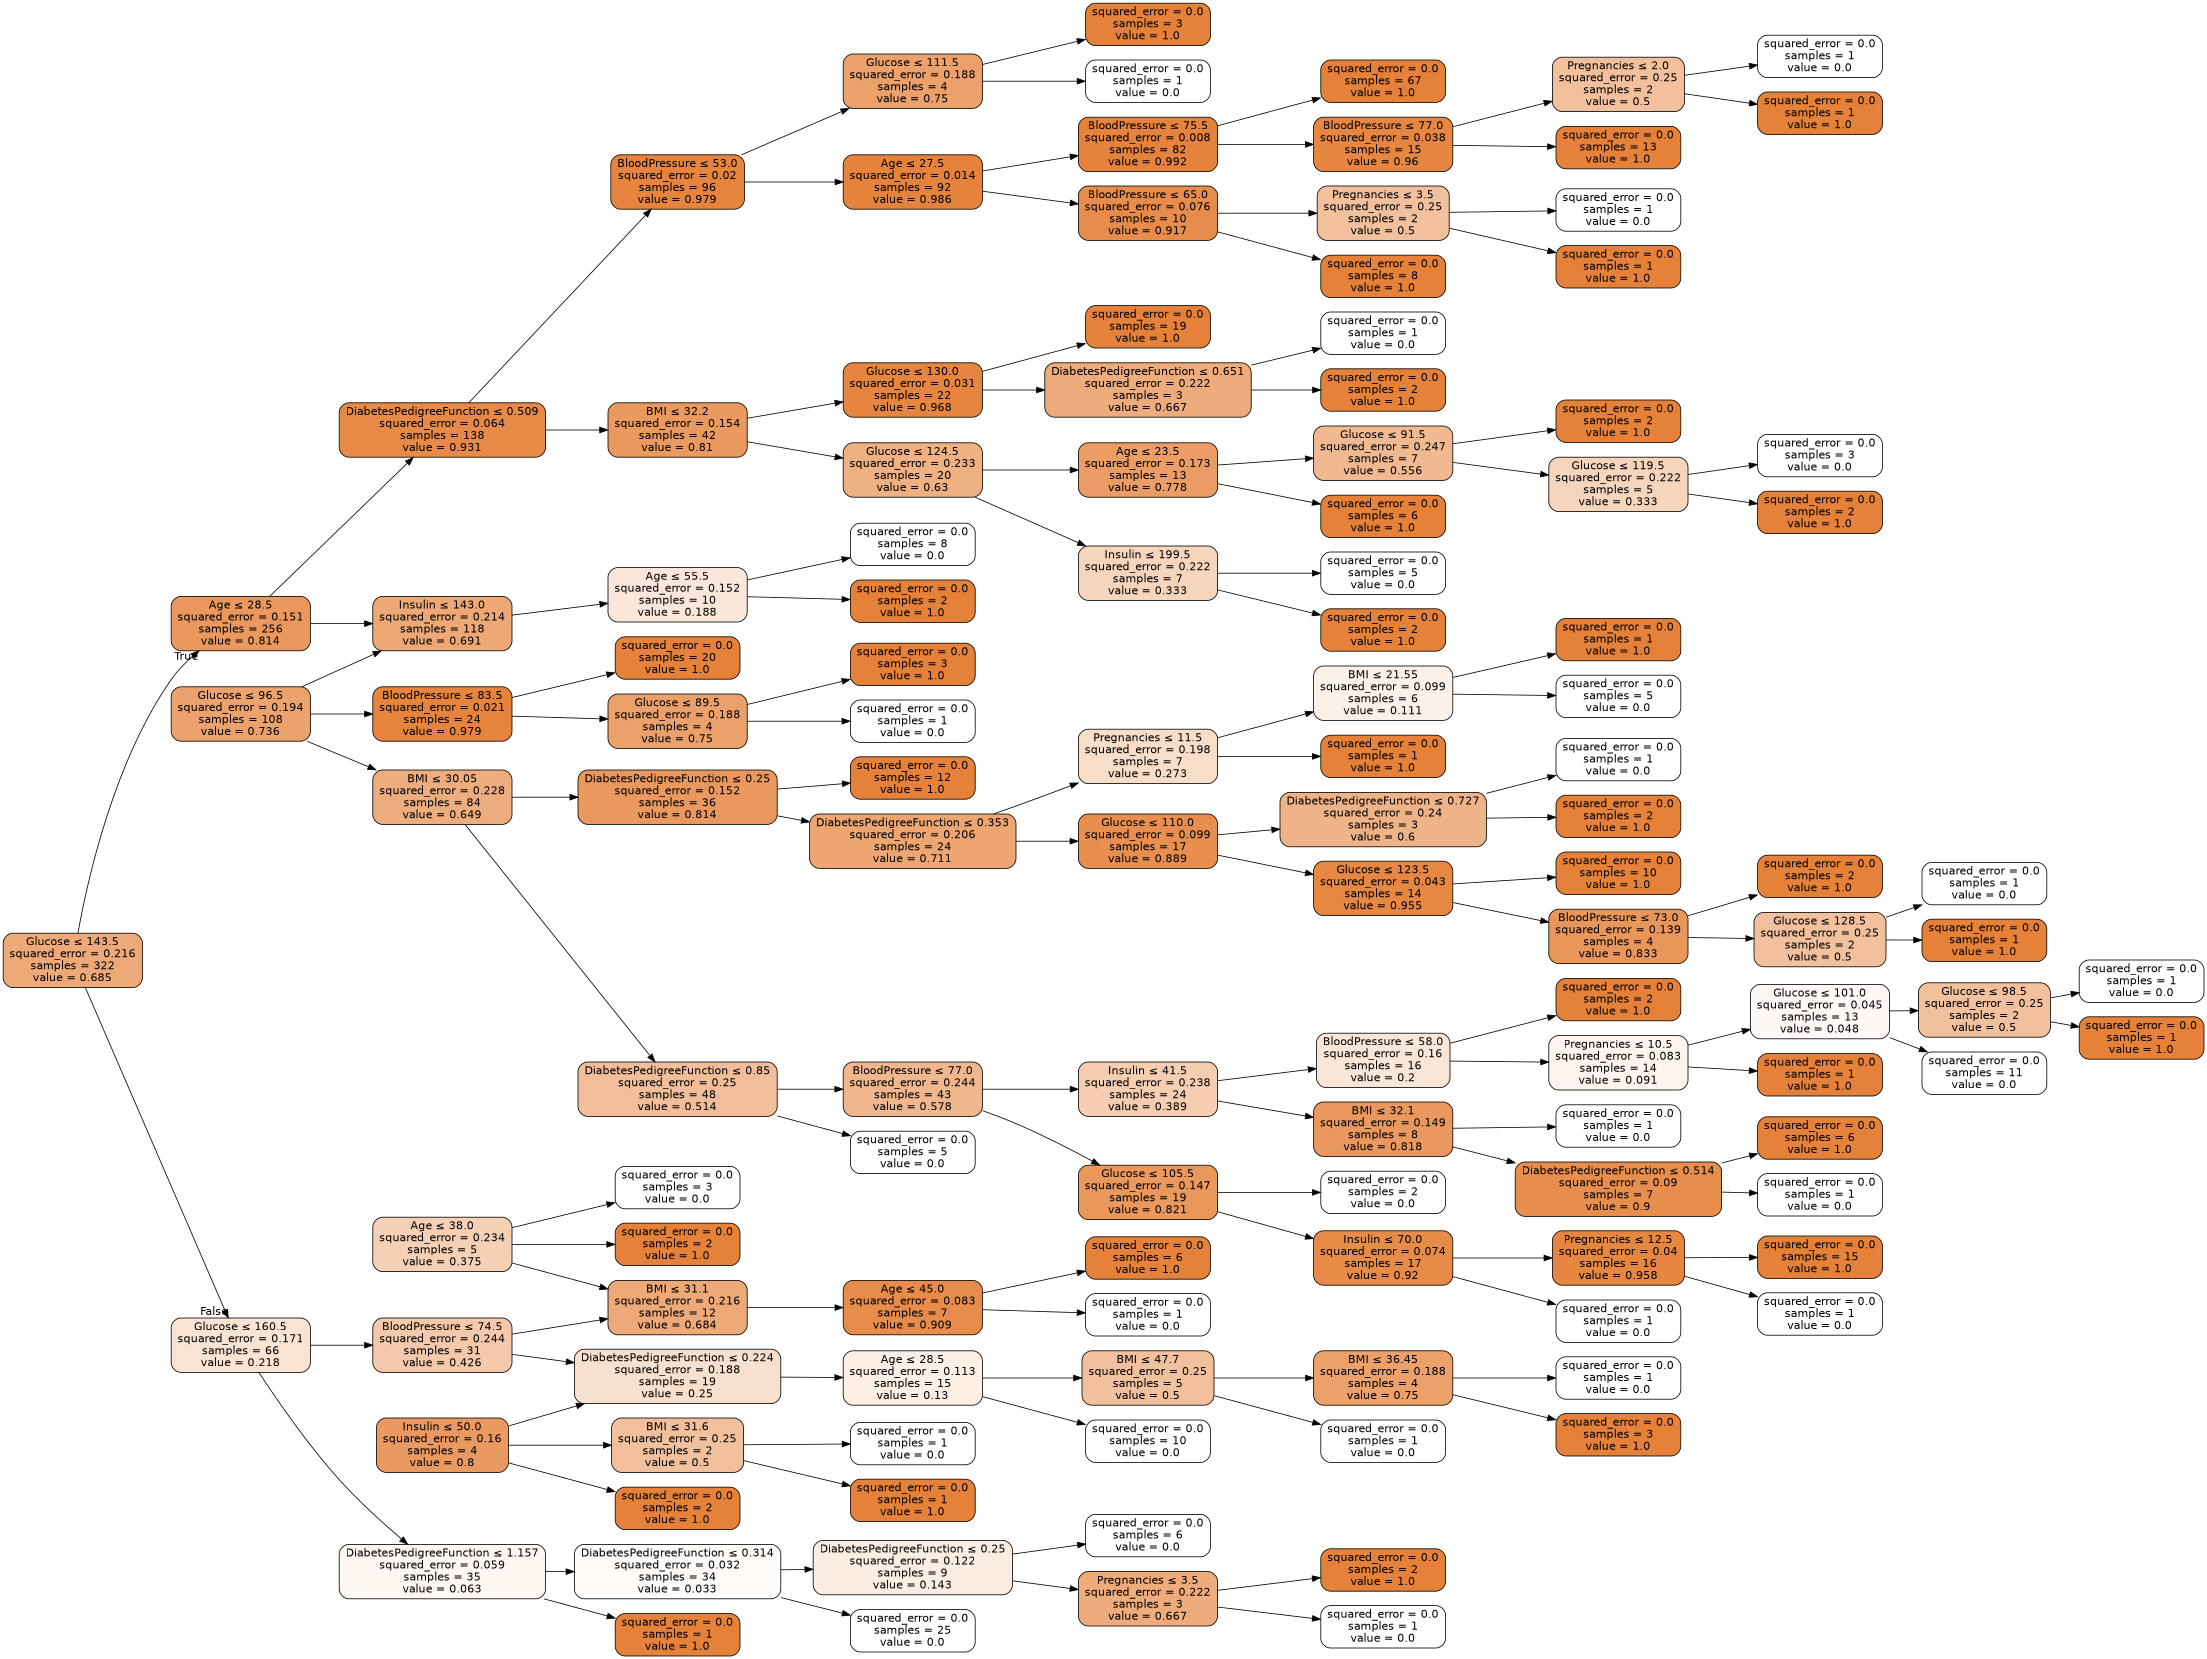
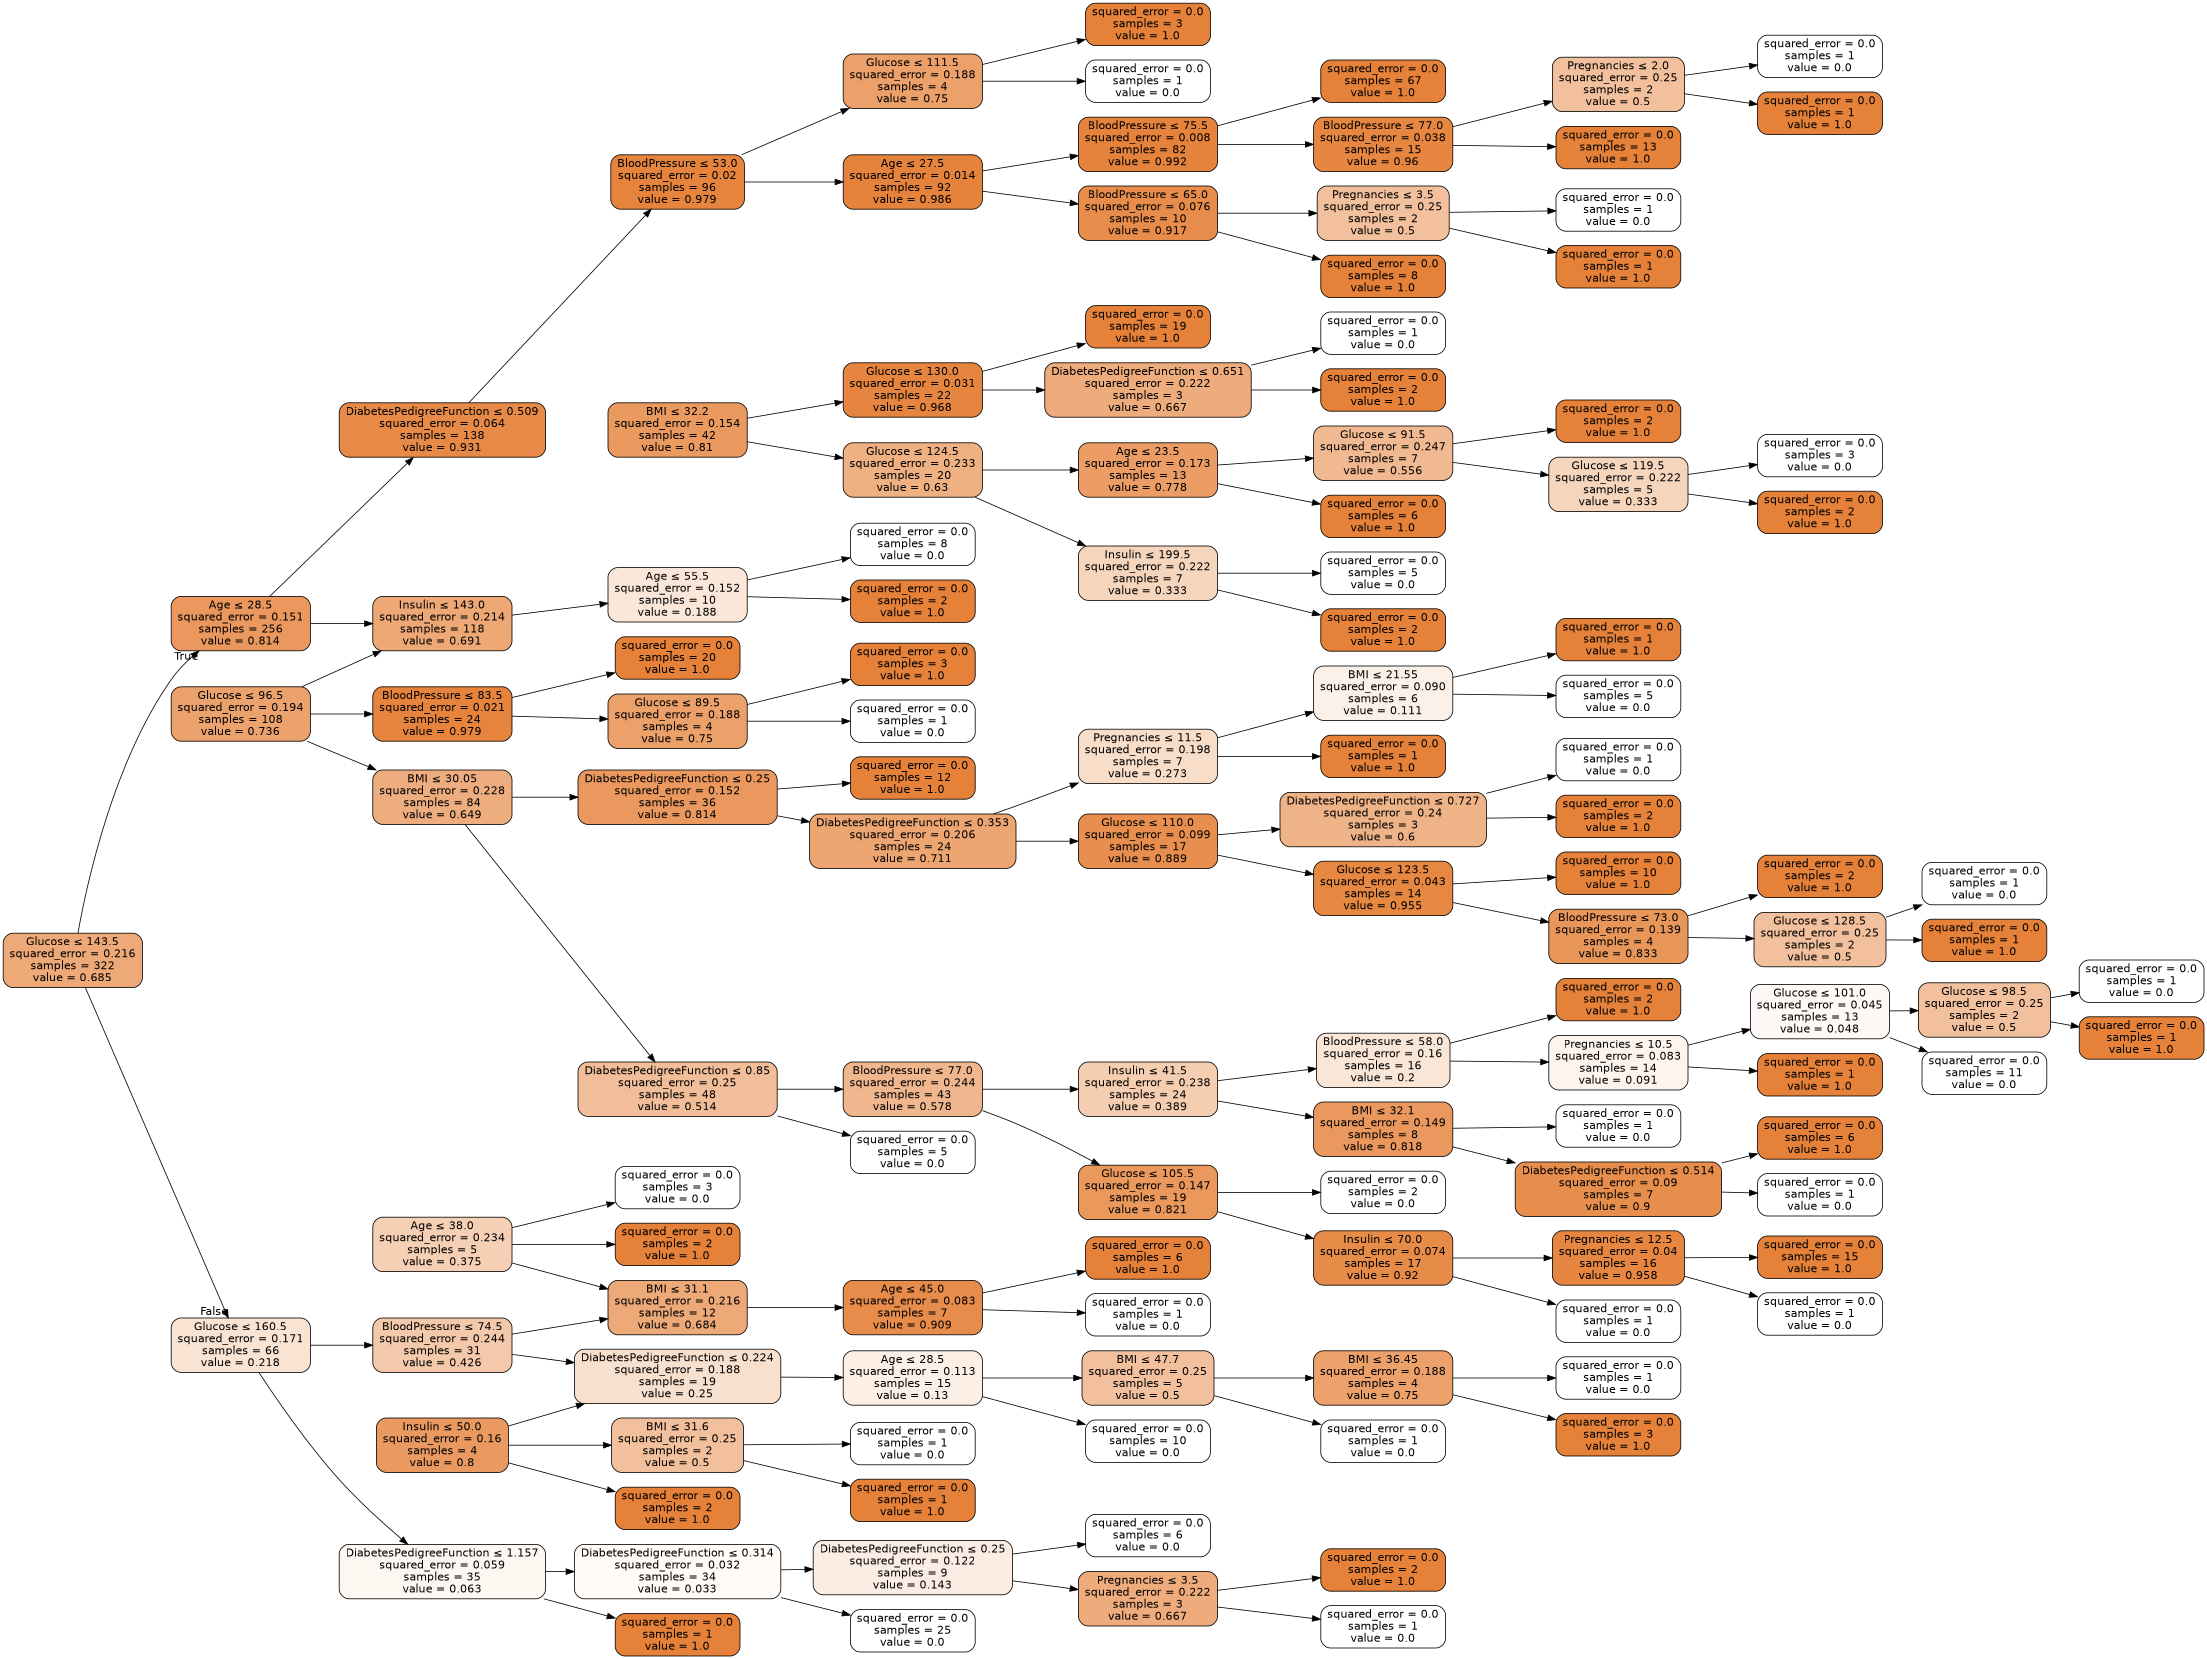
(573, 430) -> none
(1383, 687) -> (1383, 687)
